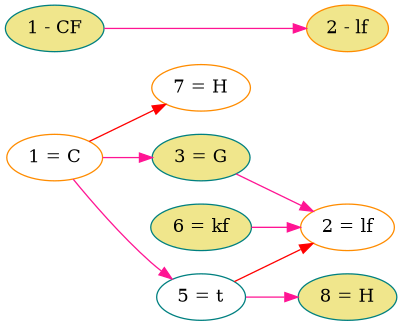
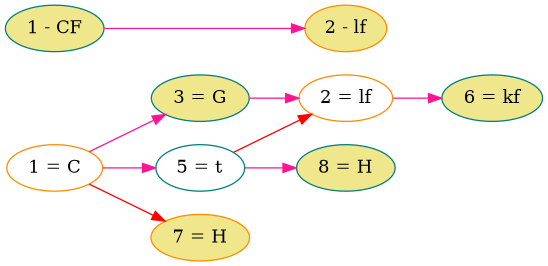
(201, 88) -> (200, 238)
(269, 227) -> (411, 98)
